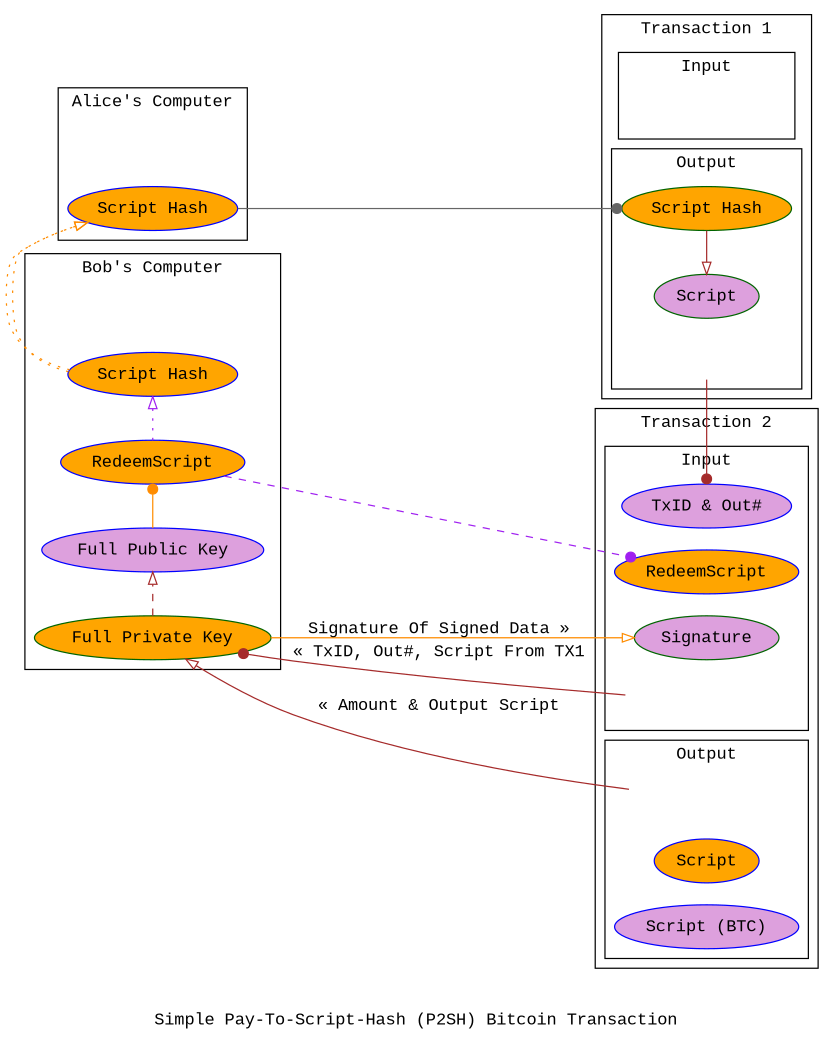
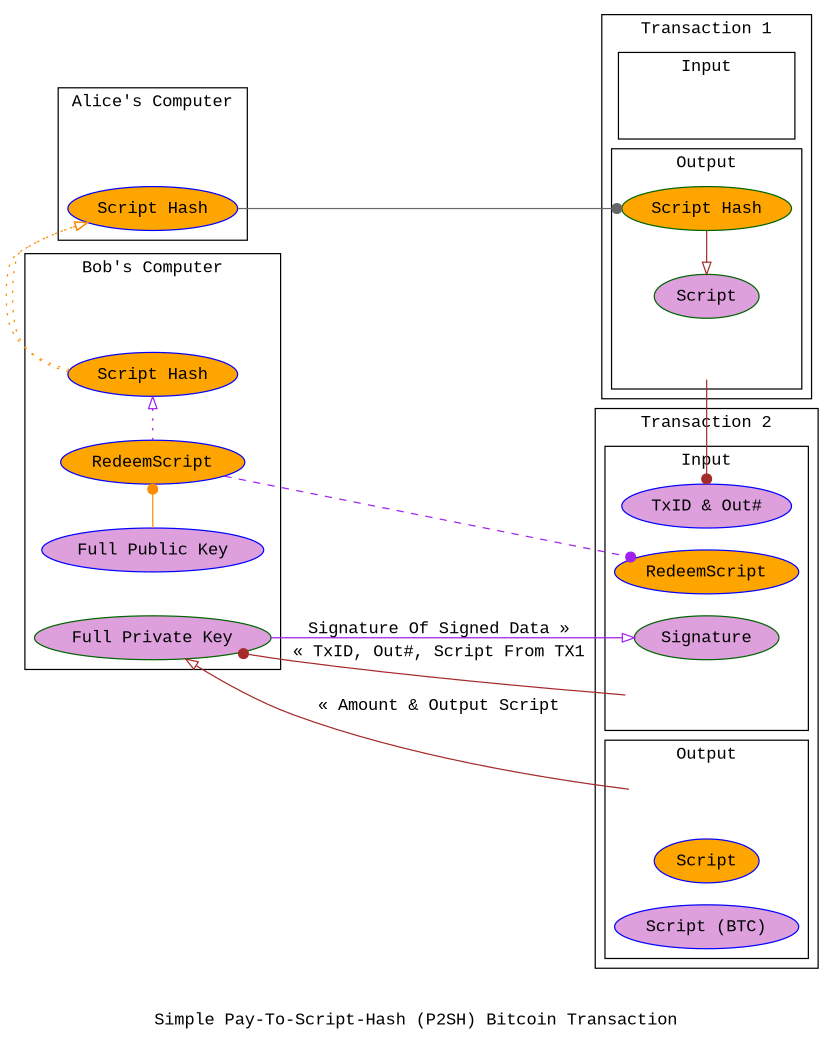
(153, 600) -> none
(153, 638) -> (153, 638)
(447, 638) -> (447, 638)
